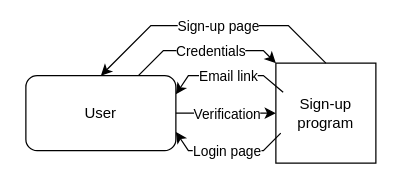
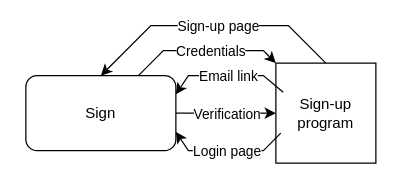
(101, 113) -> (101, 113)
